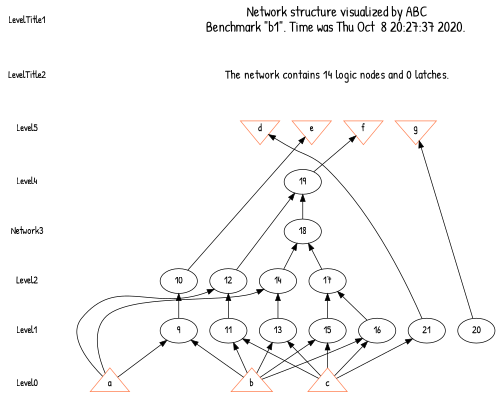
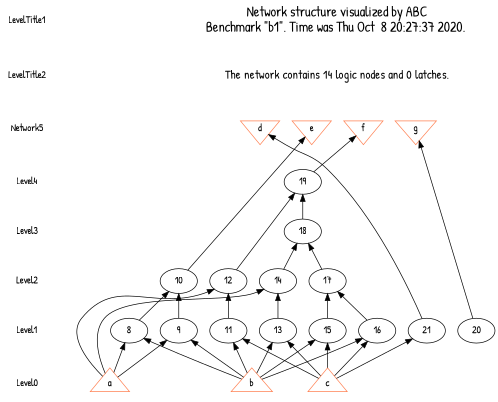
(27, 129) -> (27, 129)
(27, 231) -> (27, 231)
none -> (129, 331)
